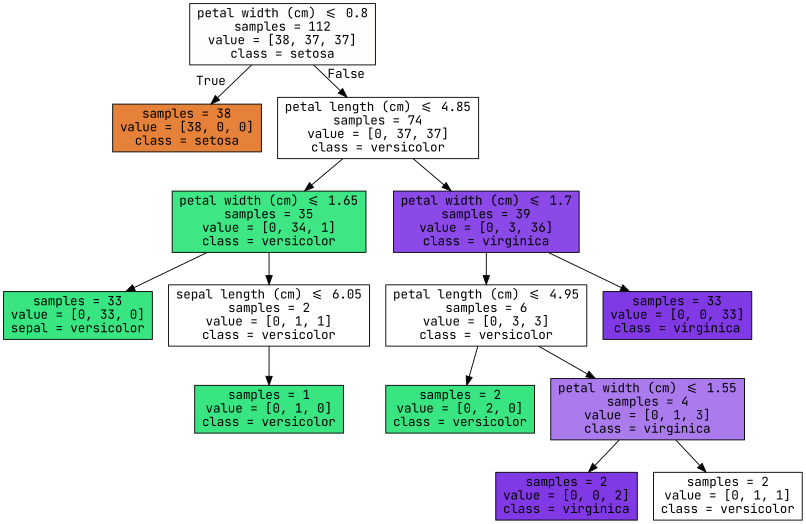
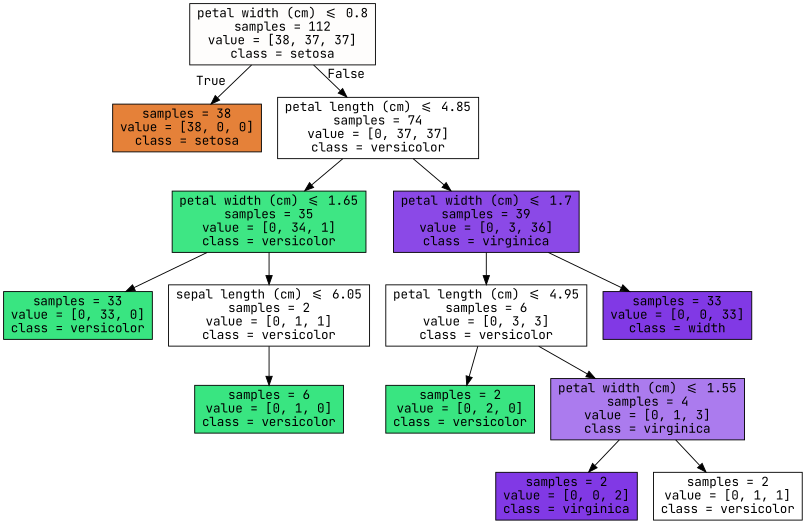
(78, 315) -> (78, 315)
(677, 315) -> (677, 315)
(269, 409) -> (269, 409)
